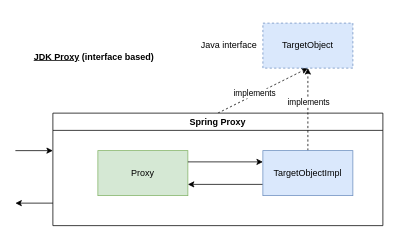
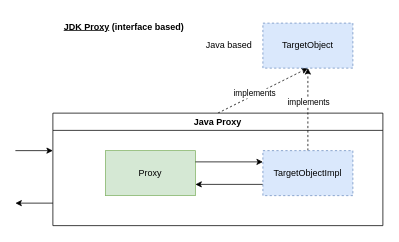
(229, 45) -> (229, 45)
(94, 57) -> (124, 27)
(218, 122) -> (218, 122)
(143, 173) -> (150, 173)
(308, 173) -> (308, 173)
